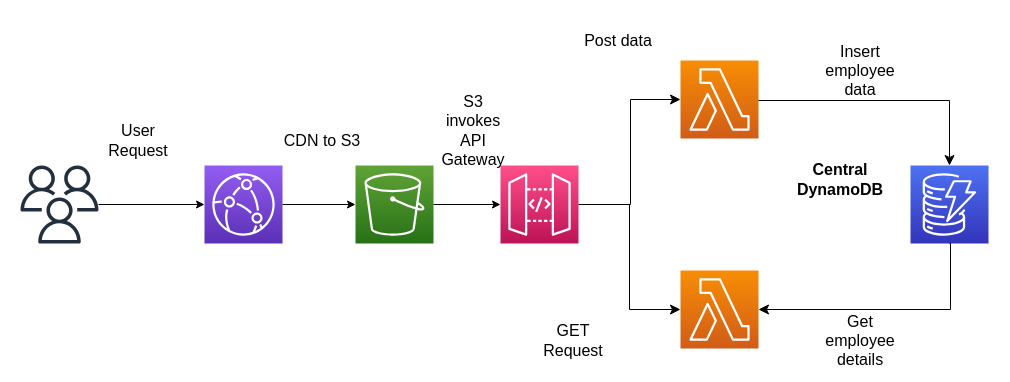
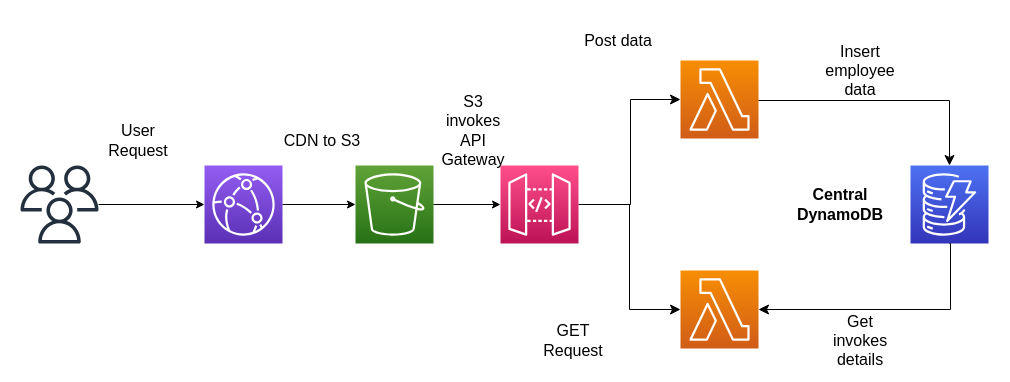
(841, 180) -> (841, 205)
(861, 341) -> (861, 341)
